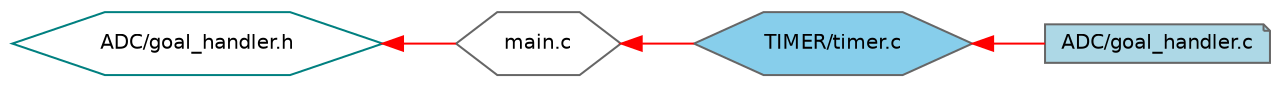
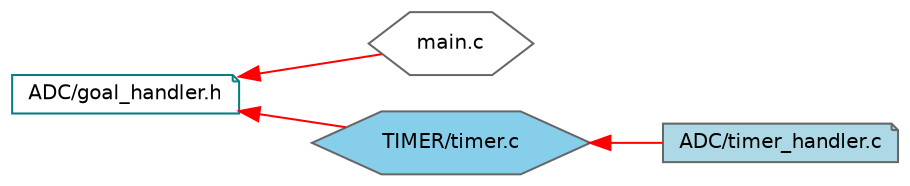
(197, 44) -> (126, 94)
(668, 44) -> (303, 121)
(1158, 44) -> (781, 143)
